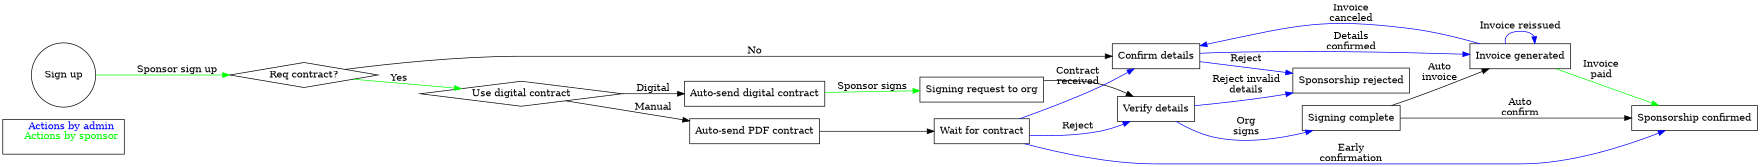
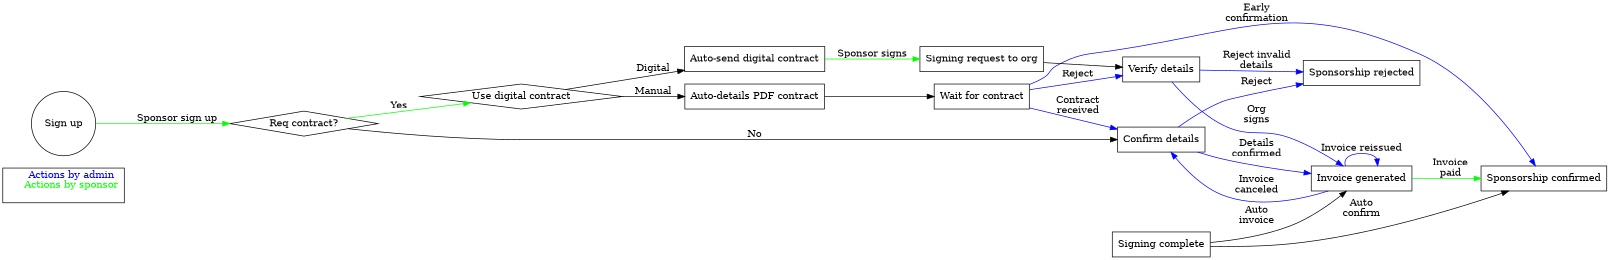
(755, 131) -> (755, 97)
(1240, 140) -> (1249, 132)
